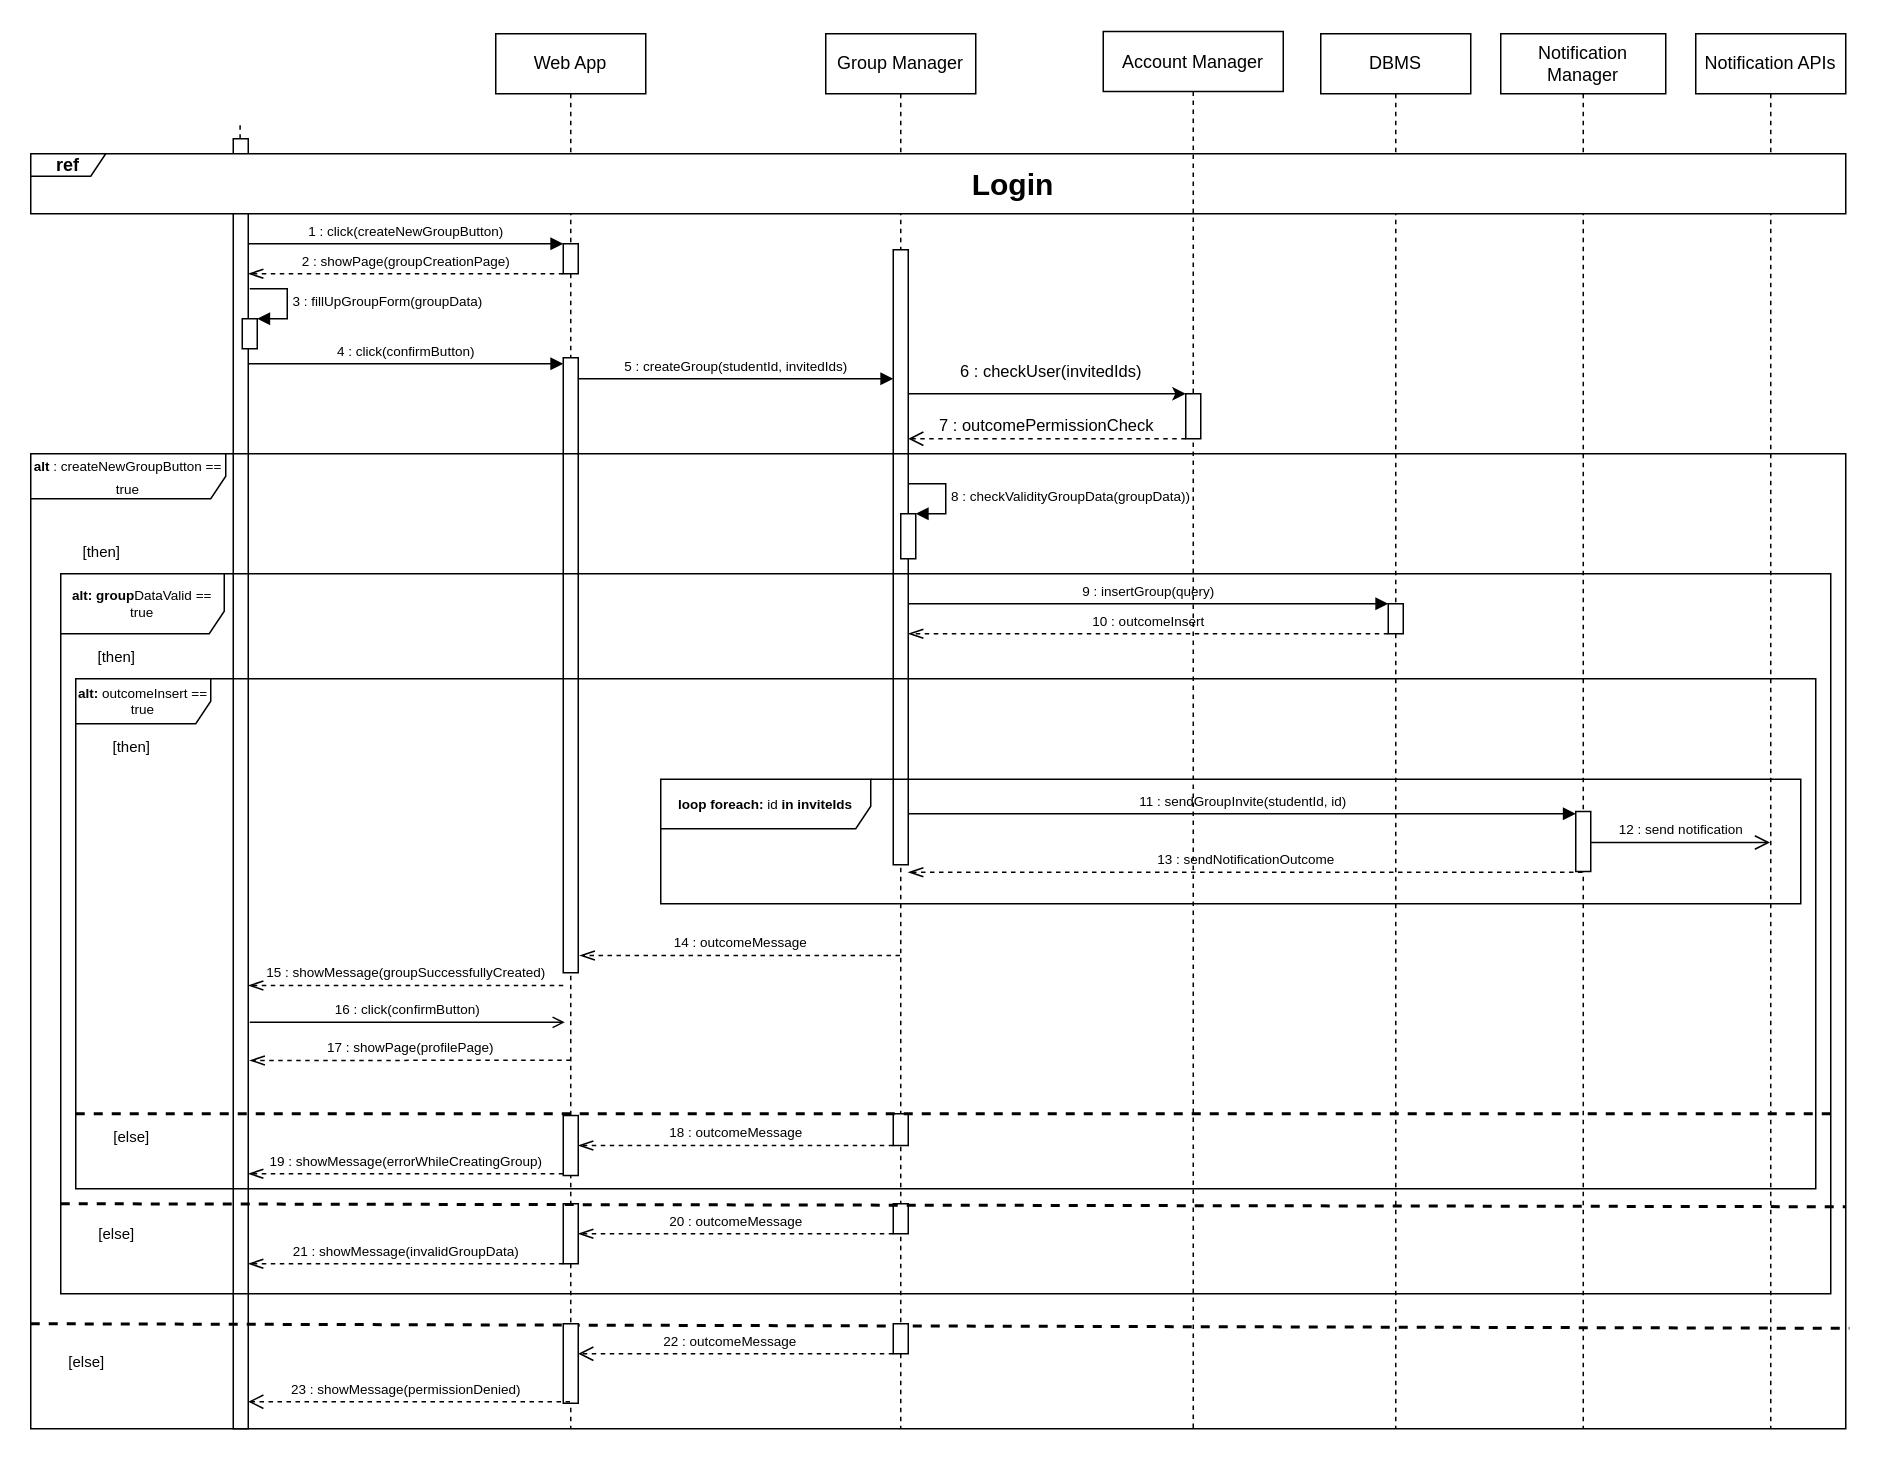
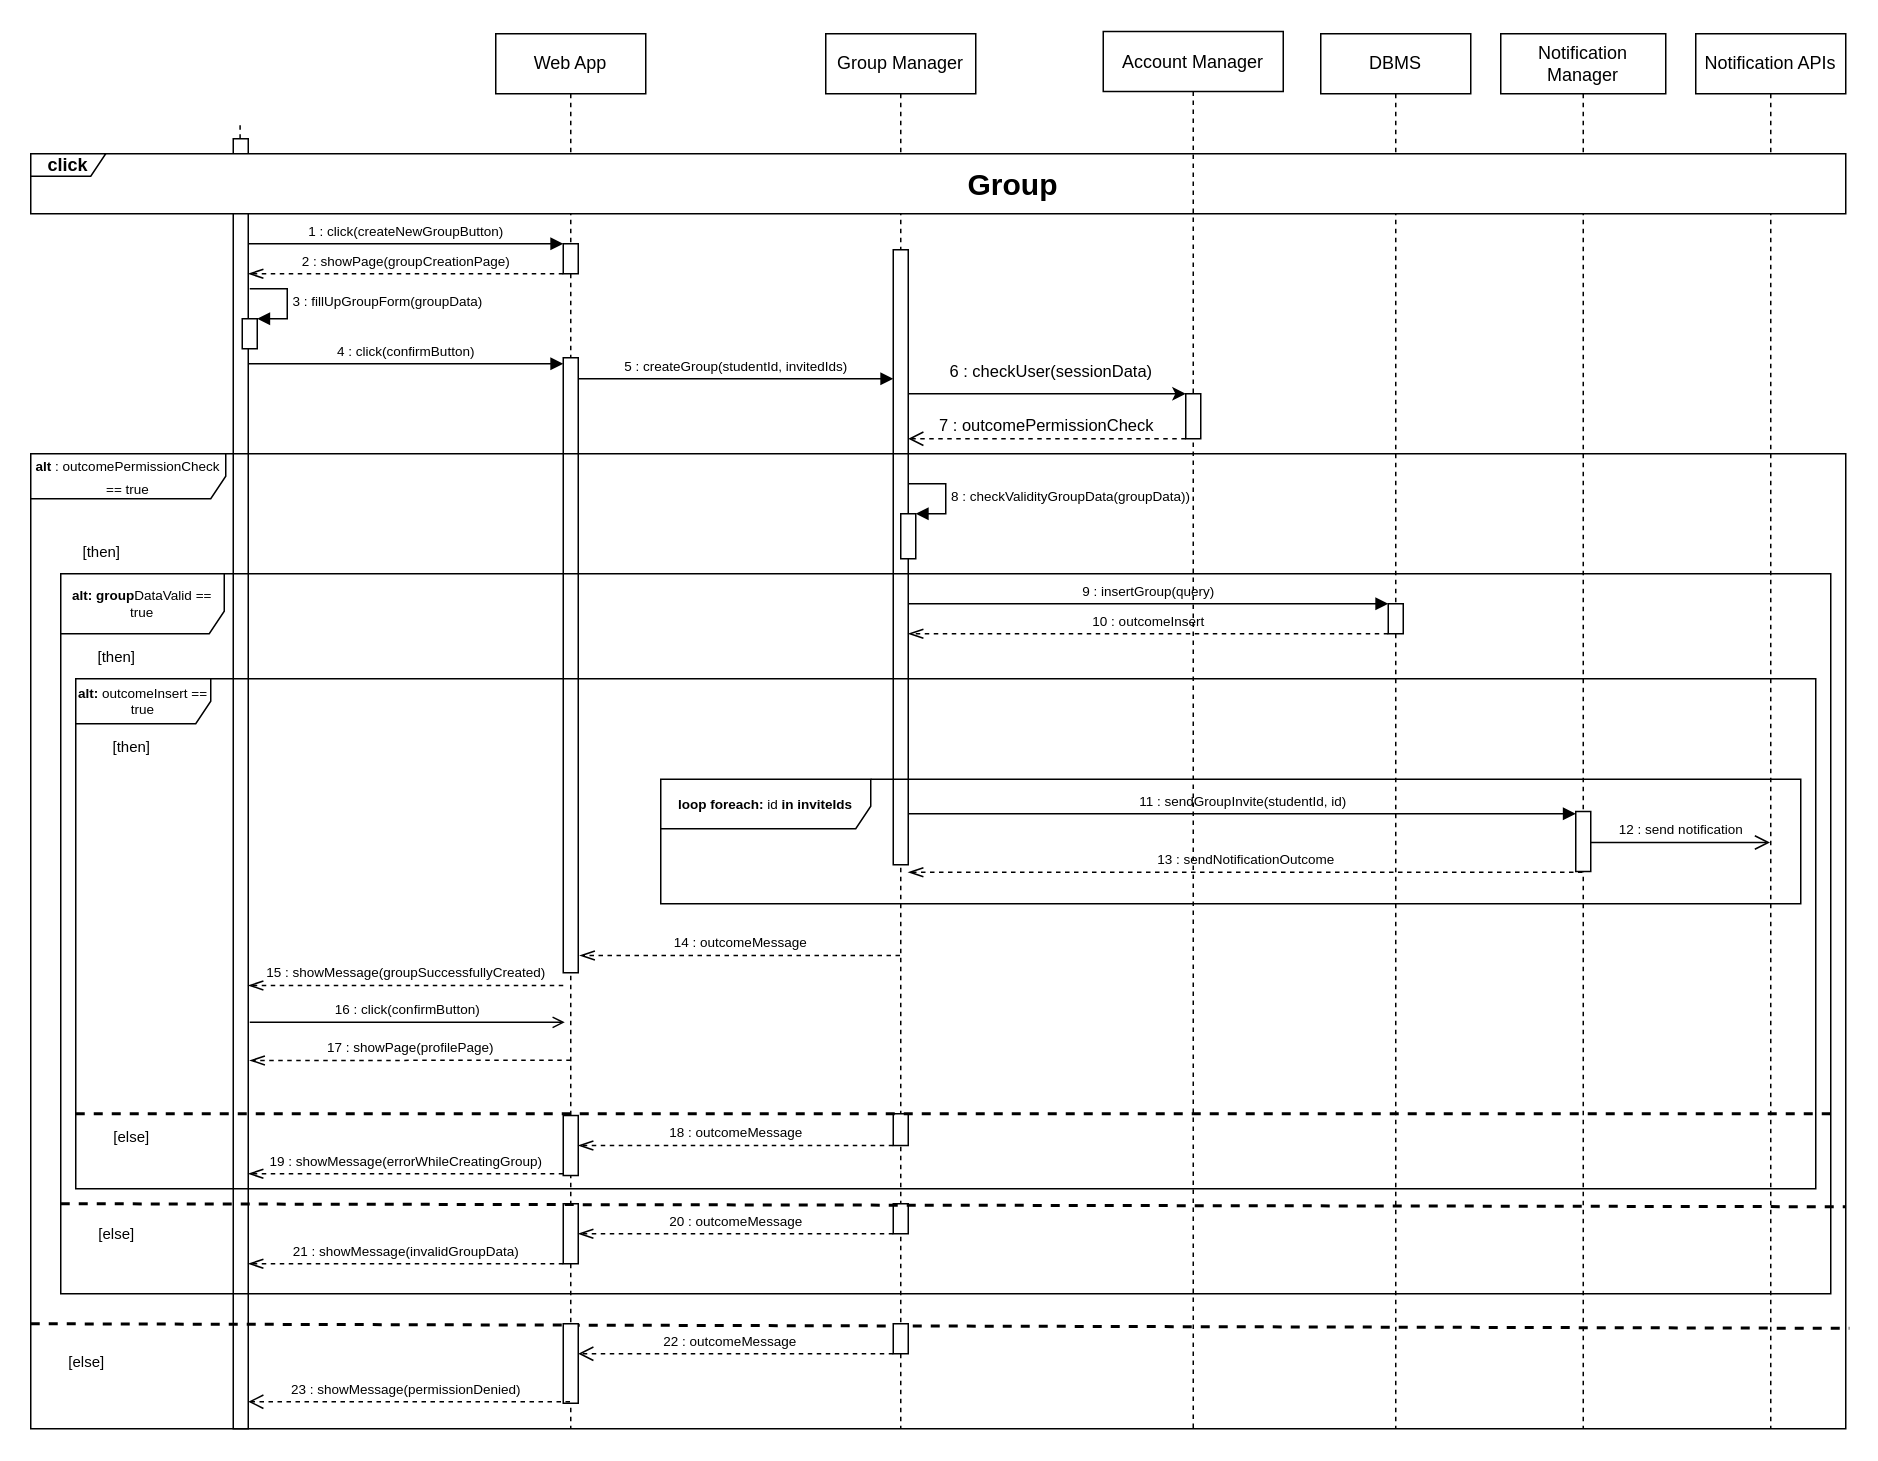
(68, 166) -> (68, 166)
(1013, 184) -> (1013, 184)
(1052, 371) -> (1052, 371)
(128, 476) -> (128, 476)
